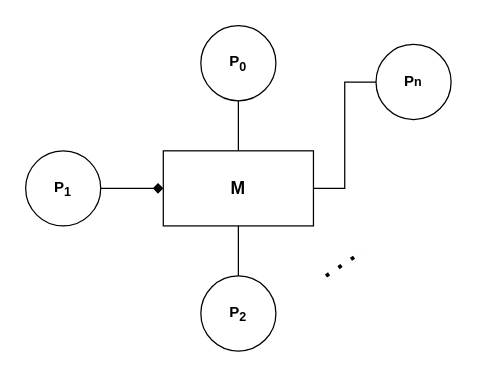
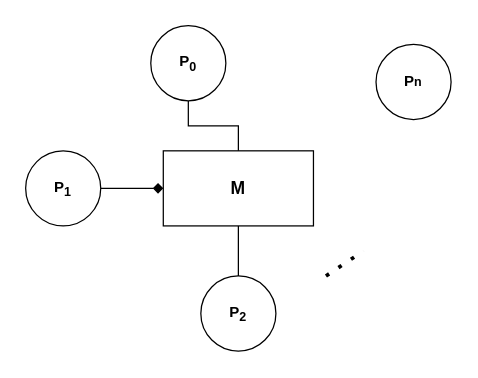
(238, 63) -> (188, 63)
(344, 135) -> none
